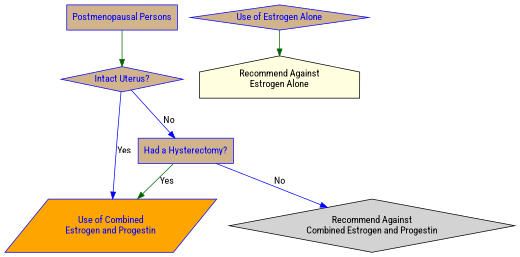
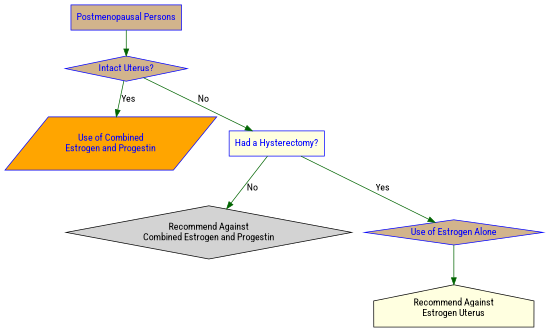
(280, 79) -> (454, 308)
(151, 111) -> (195, 103)
(117, 142) -> (121, 95)
(186, 151) -> (277, 144)
(158, 179) -> (365, 188)
(268, 184) -> (249, 180)
